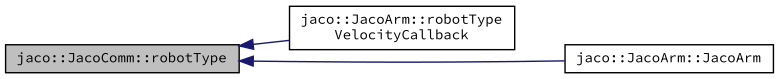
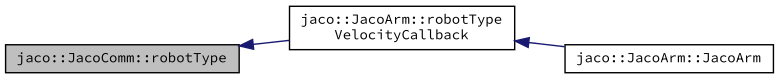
(409, 62) -> (547, 45)
